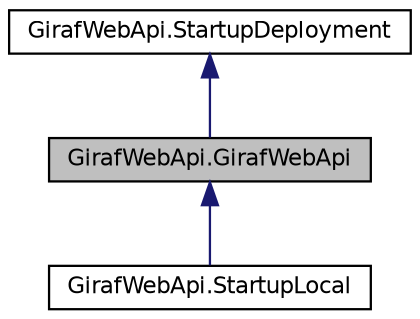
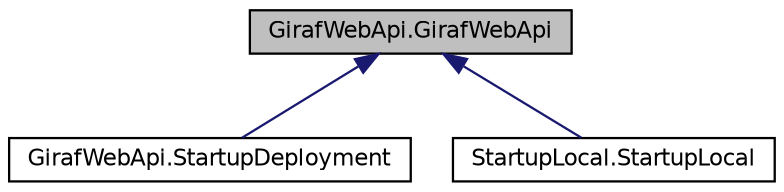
(210, 108) -> (300, 102)
(210, 288) -> (614, 160)
